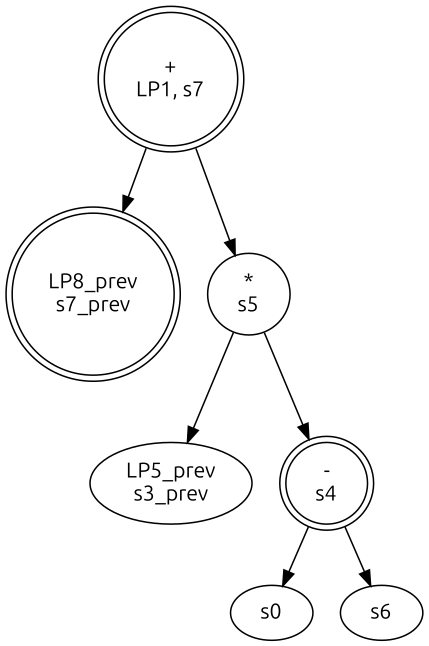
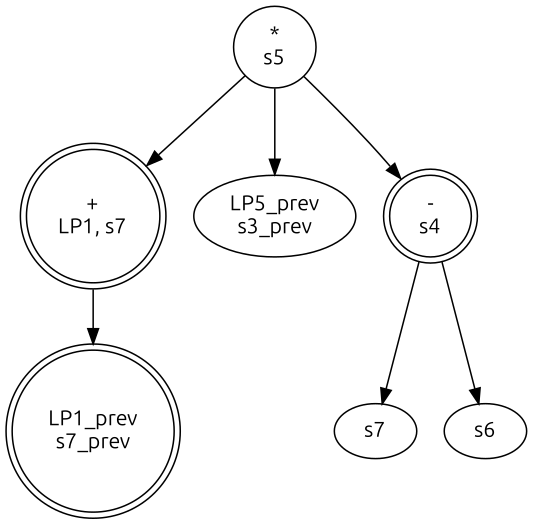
(213, 194) -> (202, 115)
(93, 294) -> (93, 431)
(272, 613) -> (376, 431)
